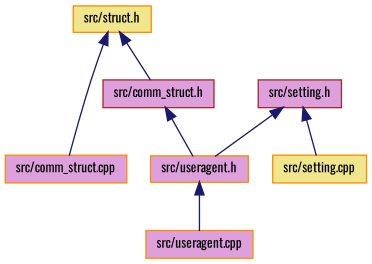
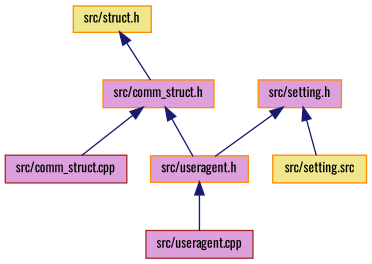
(158, 94) -> (158, 94)
(300, 94) -> (300, 94)
(85, 100) -> (107, 135)
(66, 169) -> (66, 169)
(320, 169) -> (320, 169)
(199, 244) -> (199, 244)
